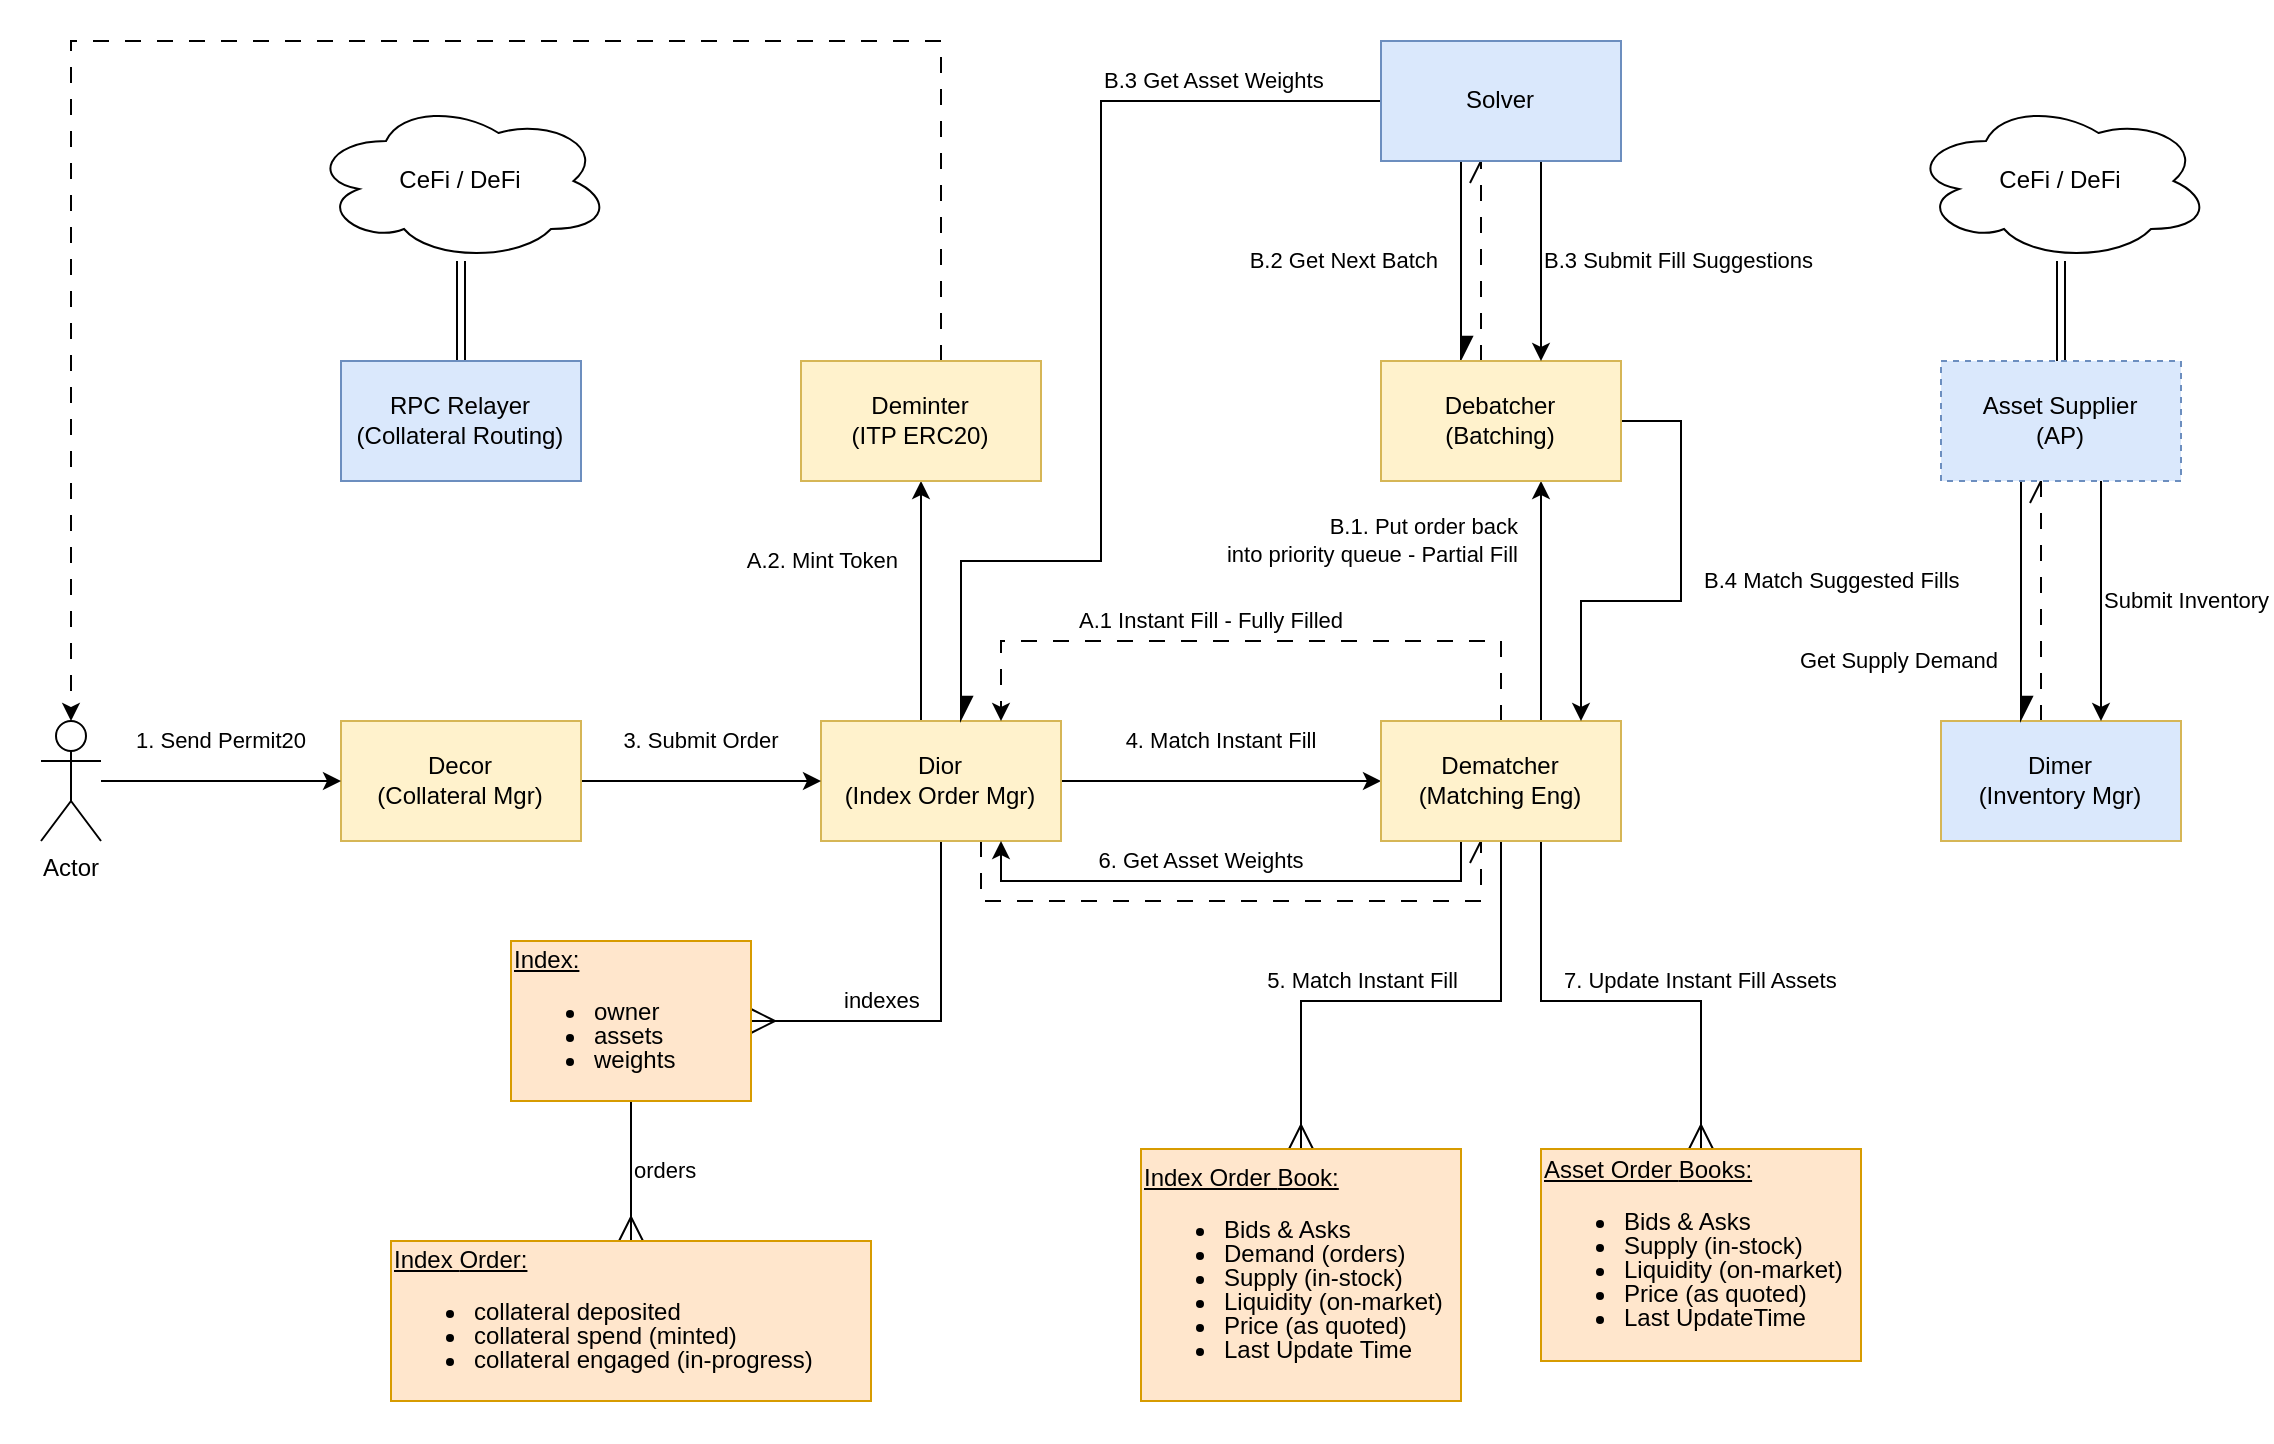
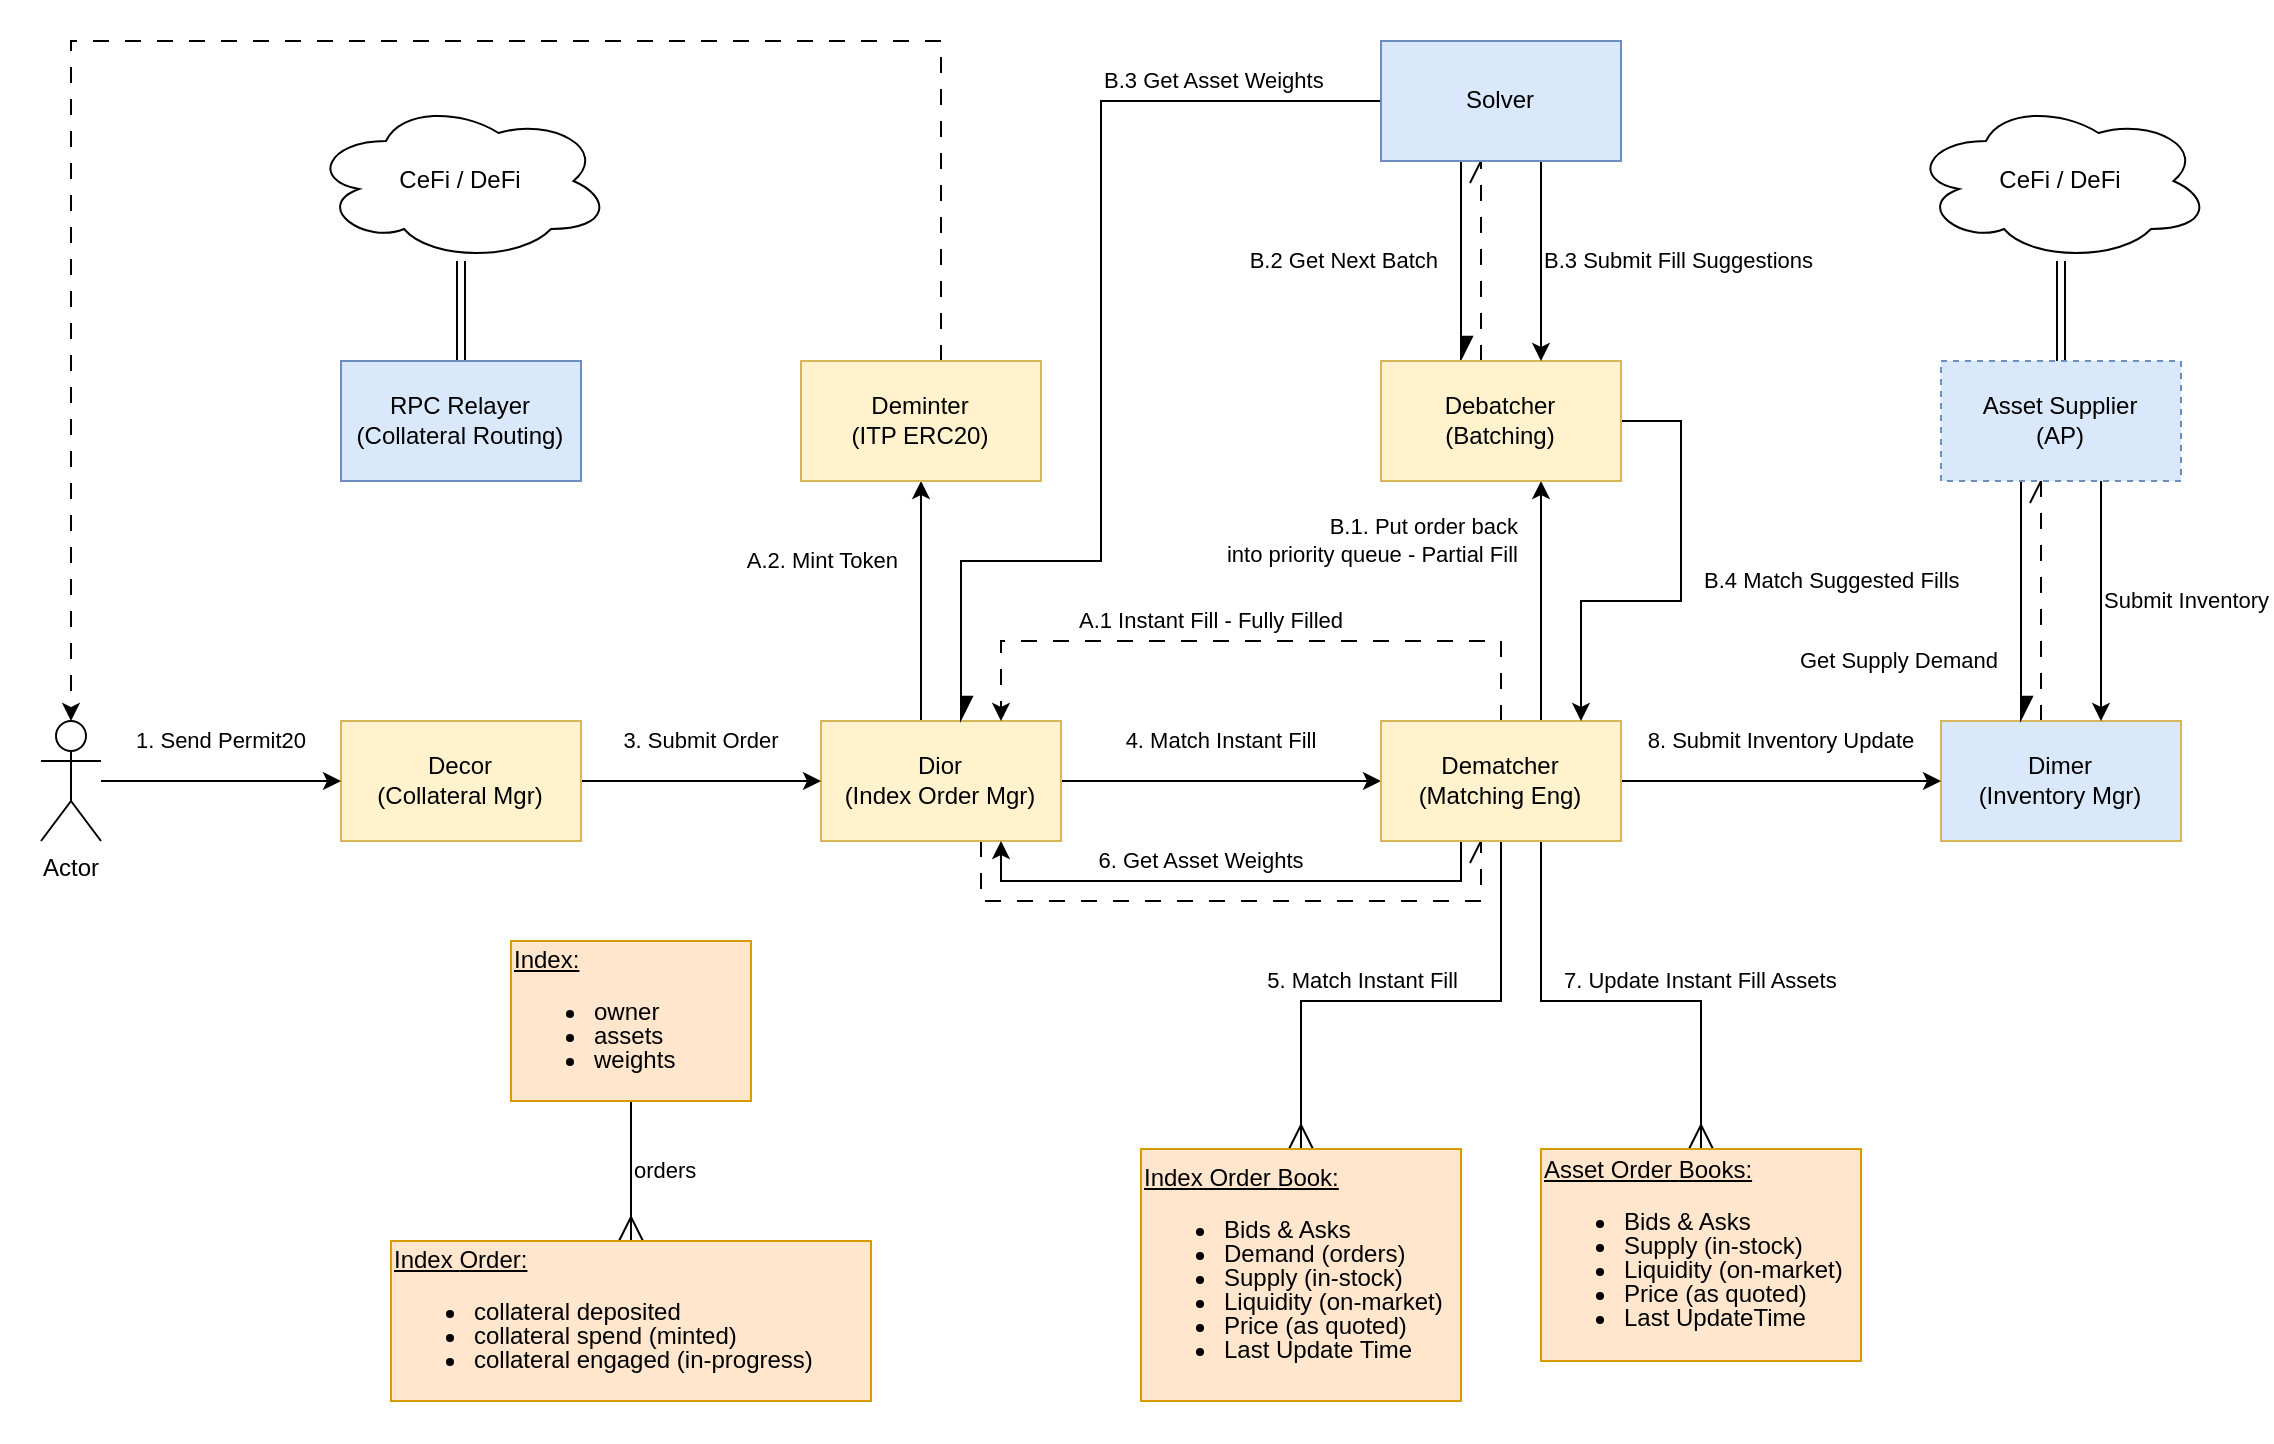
none -> (1774, 781)
(936, 1021) -> none
